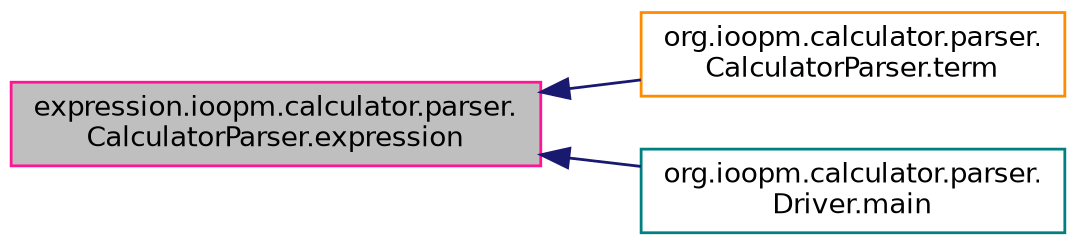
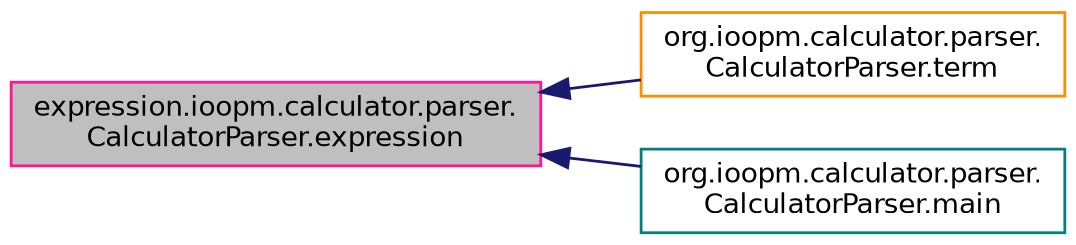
(853, 191) -> (853, 191)
